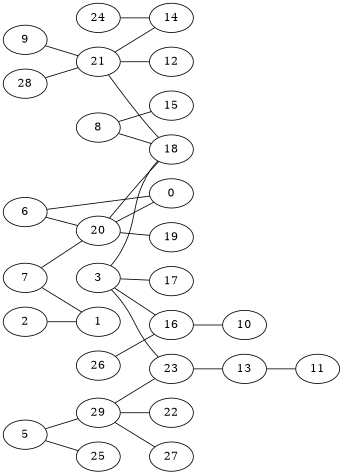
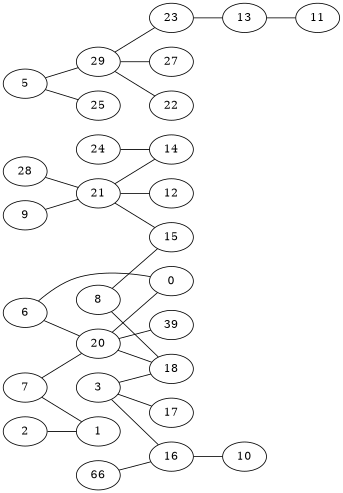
(133, 107) -> (135, 215)
(171, 237) -> (171, 325)
(135, 323) -> none
(98, 366) -> (98, 475)
